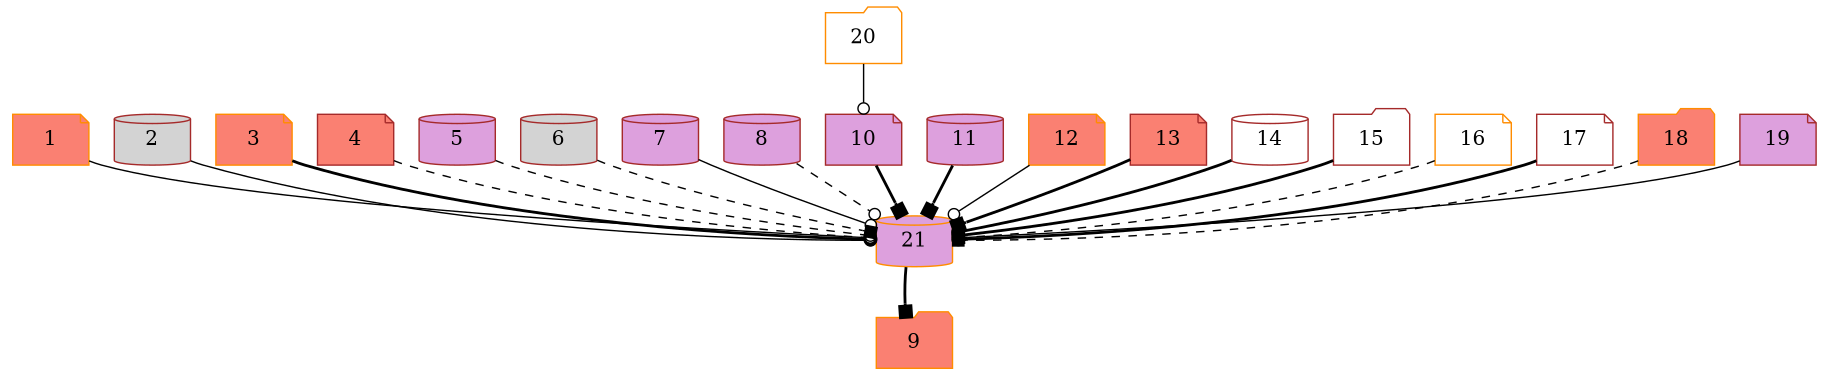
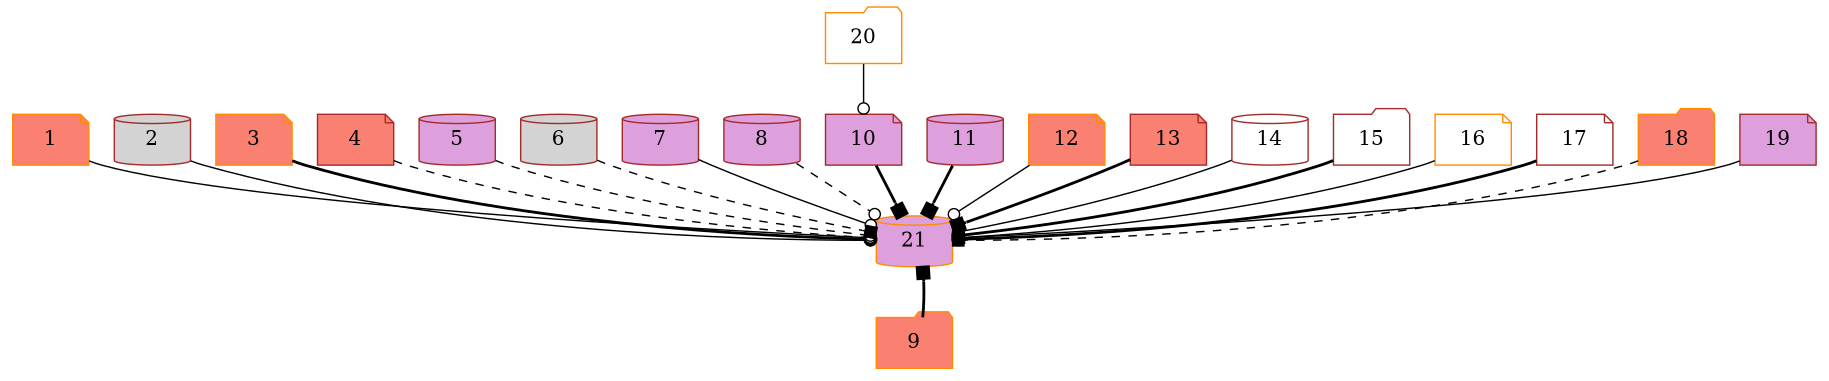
(1099, 201) -> (1099, 201)
(1203, 212) -> (1203, 212)
(905, 285) -> (924, 299)
